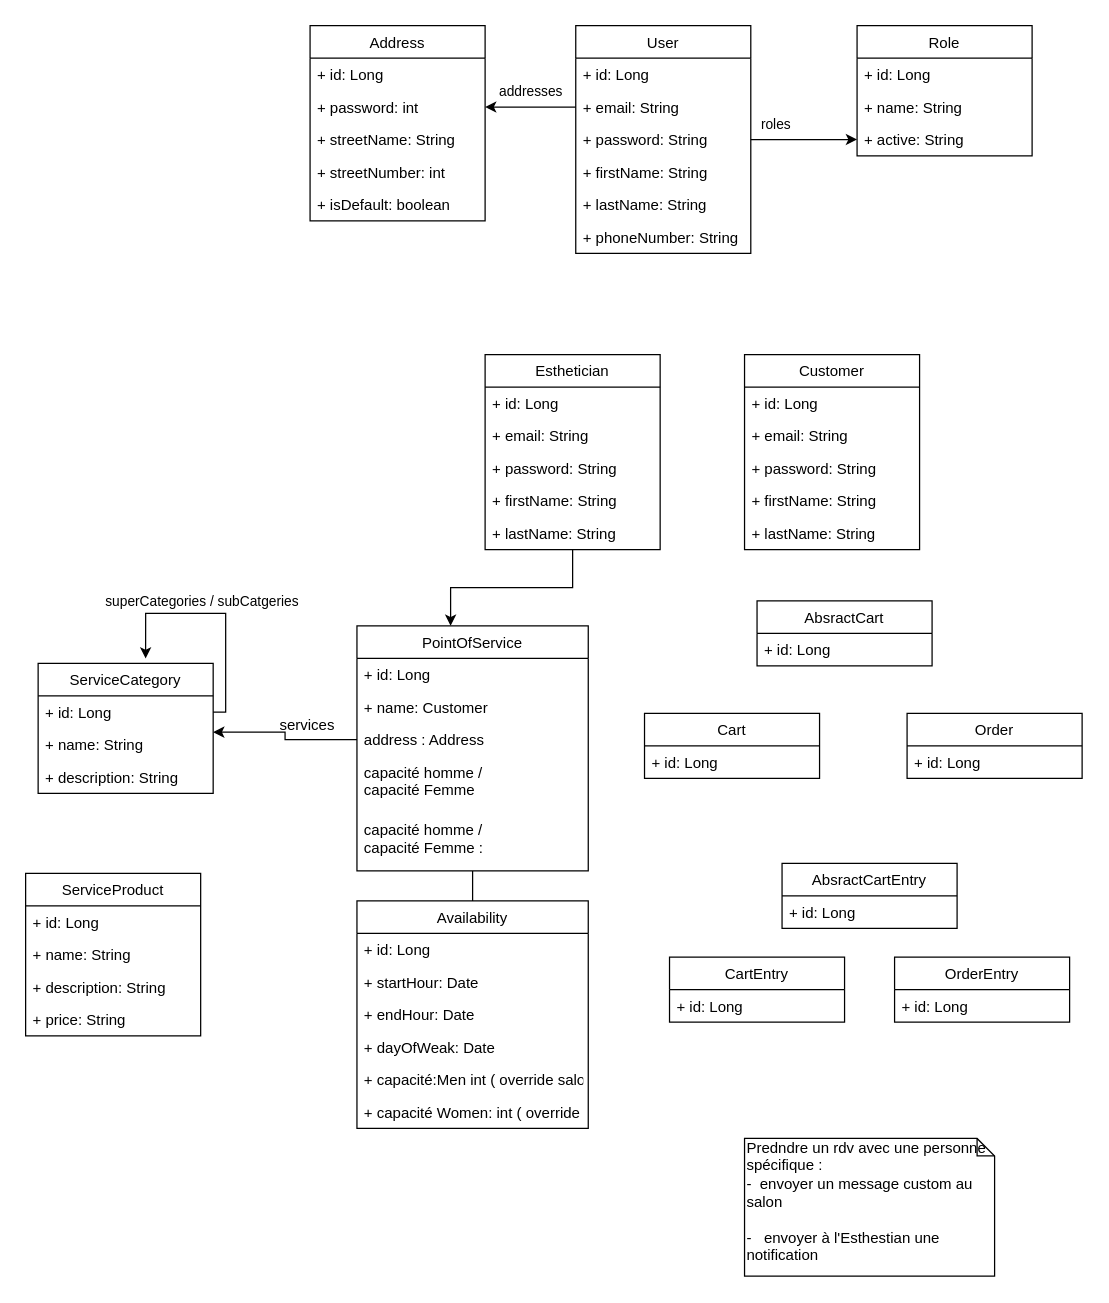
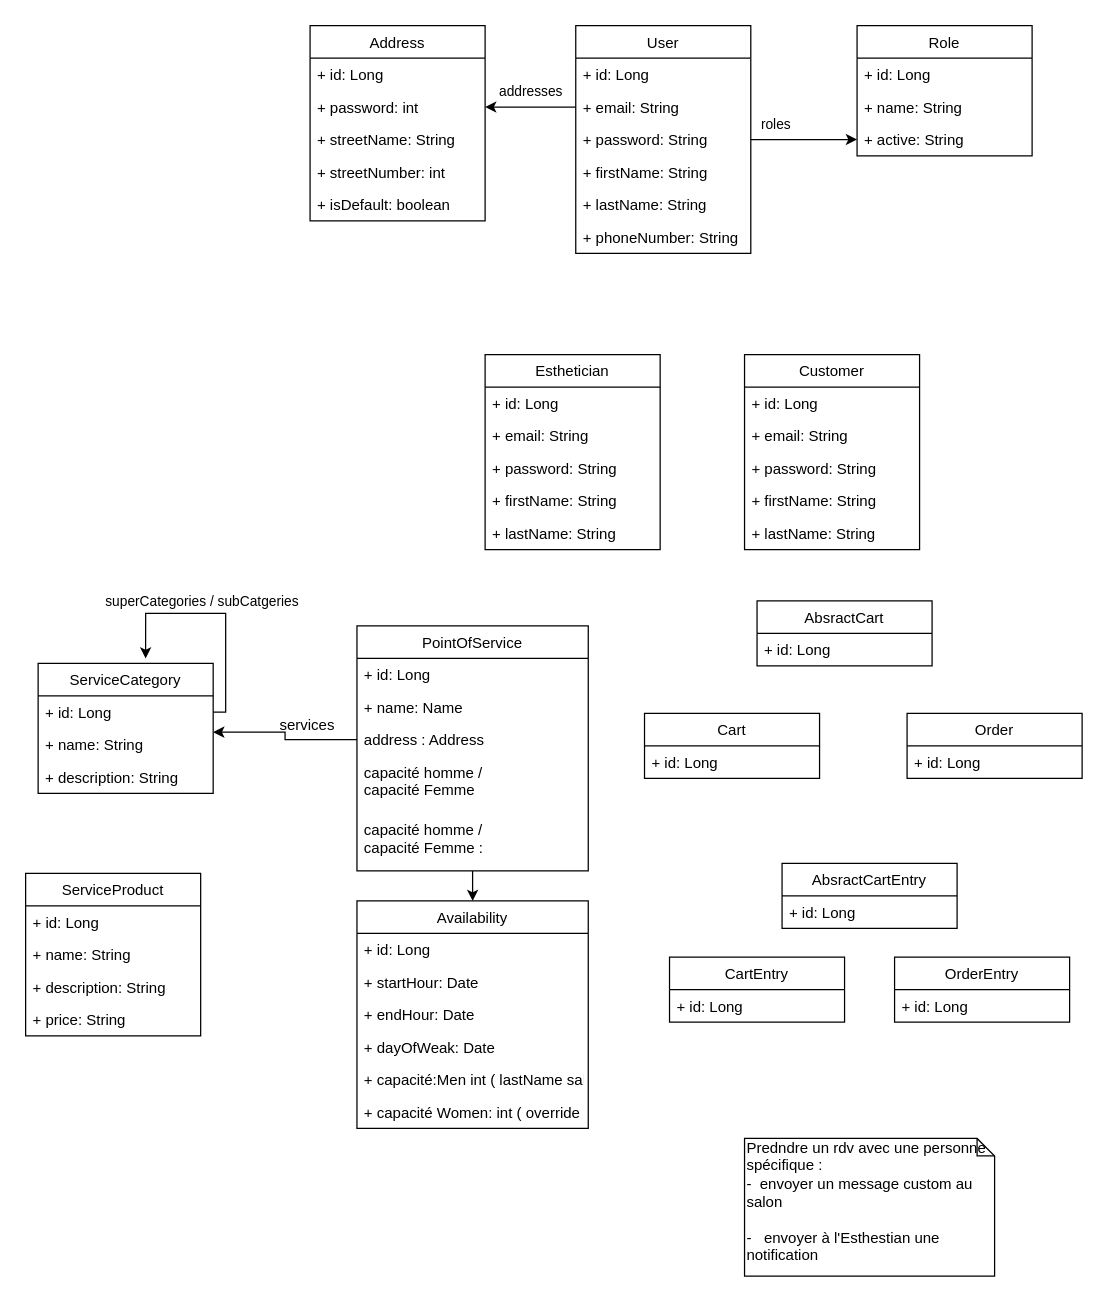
(516, 588) -> none
(425, 708) -> (408, 708)
(473, 893) -> (473, 891)
(529, 1080) -> (529, 1080)
